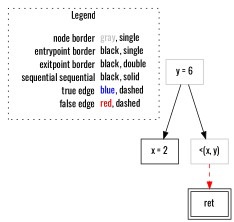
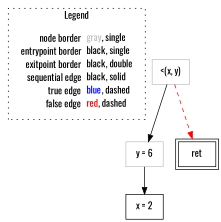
(59, 78) -> (55, 78)
(196, 108) -> (159, 110)
